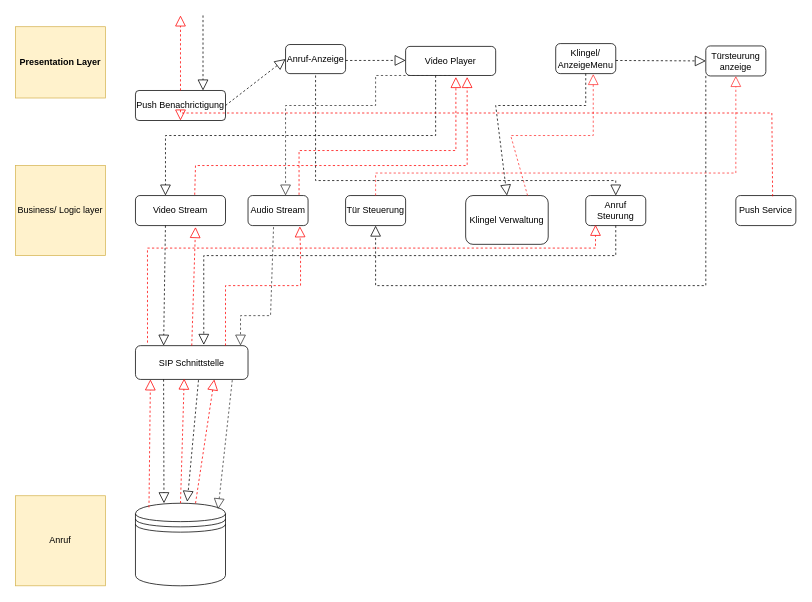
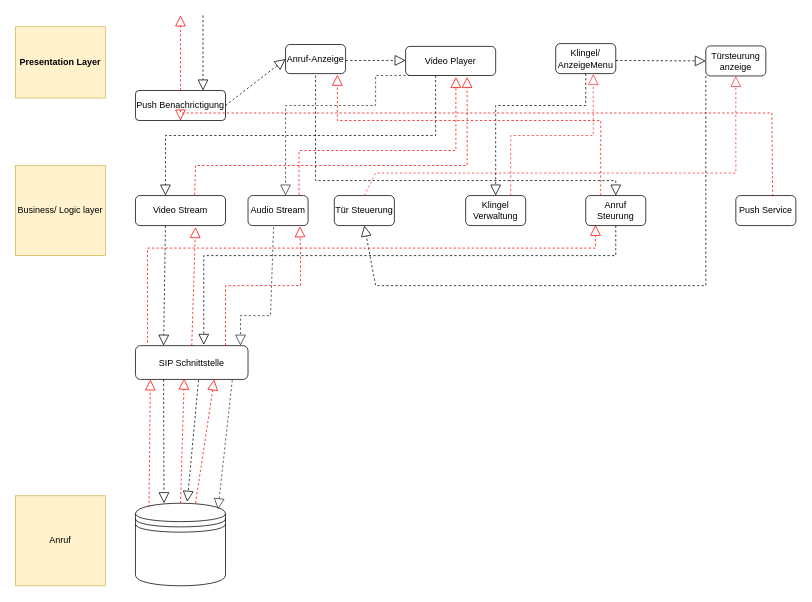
none -> (489, 120)
(375, 210) -> (364, 210)
(507, 220) -> (495, 210)
